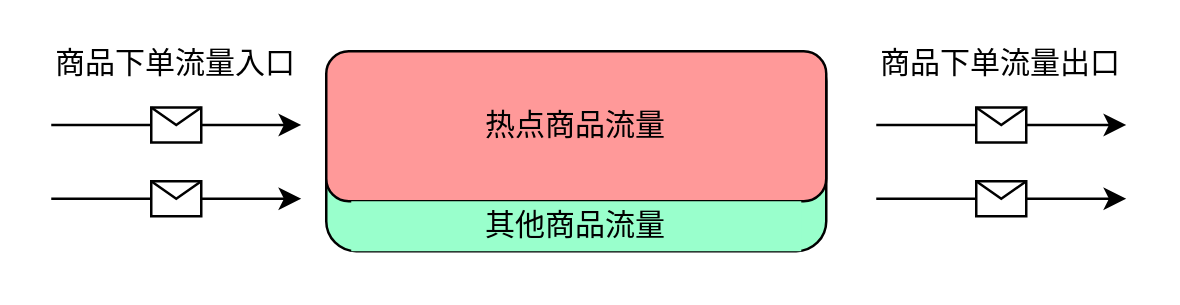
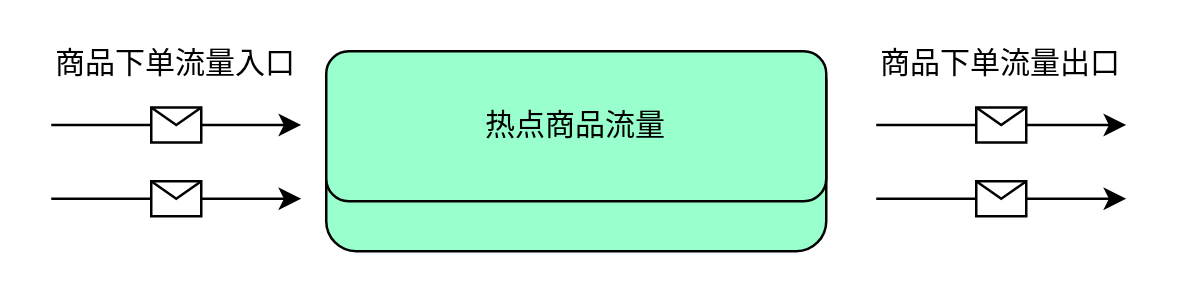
(576, 126) -> (576, 126)
(576, 226) -> none
